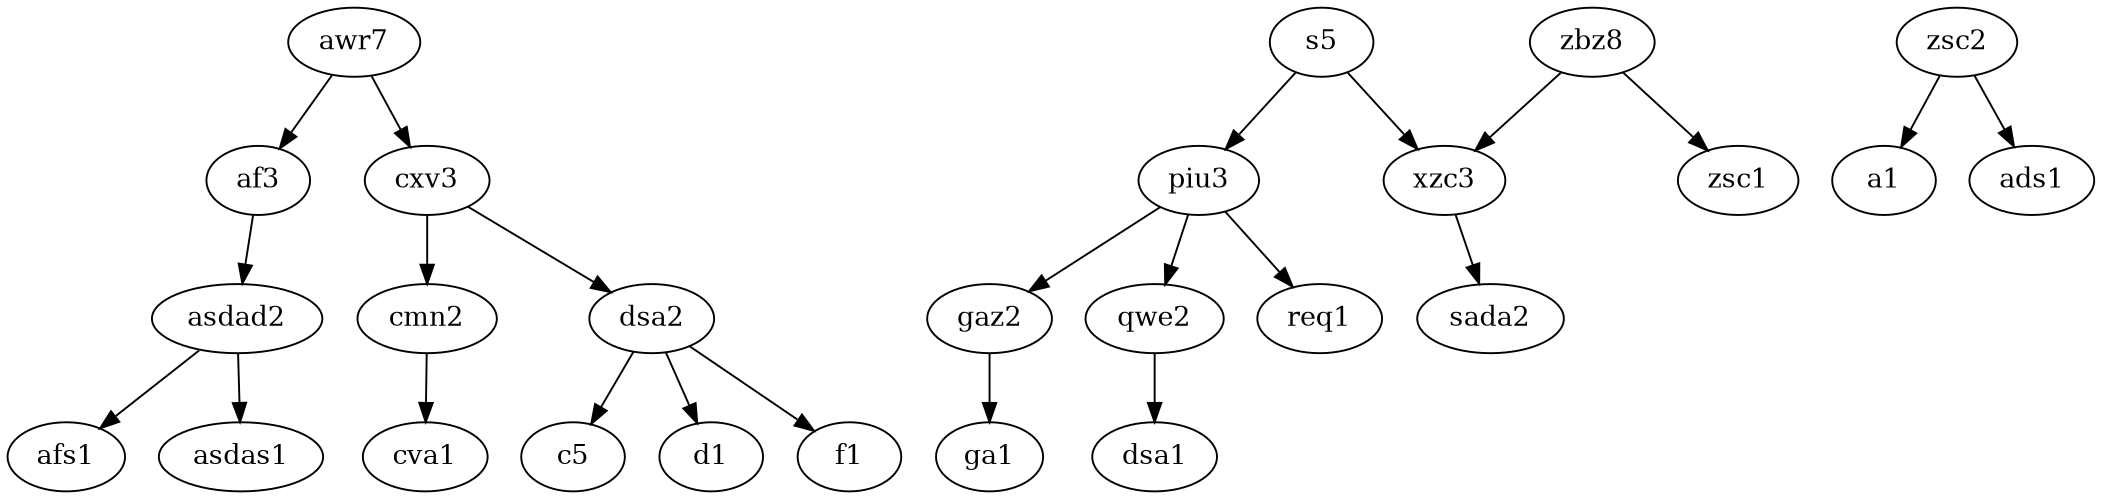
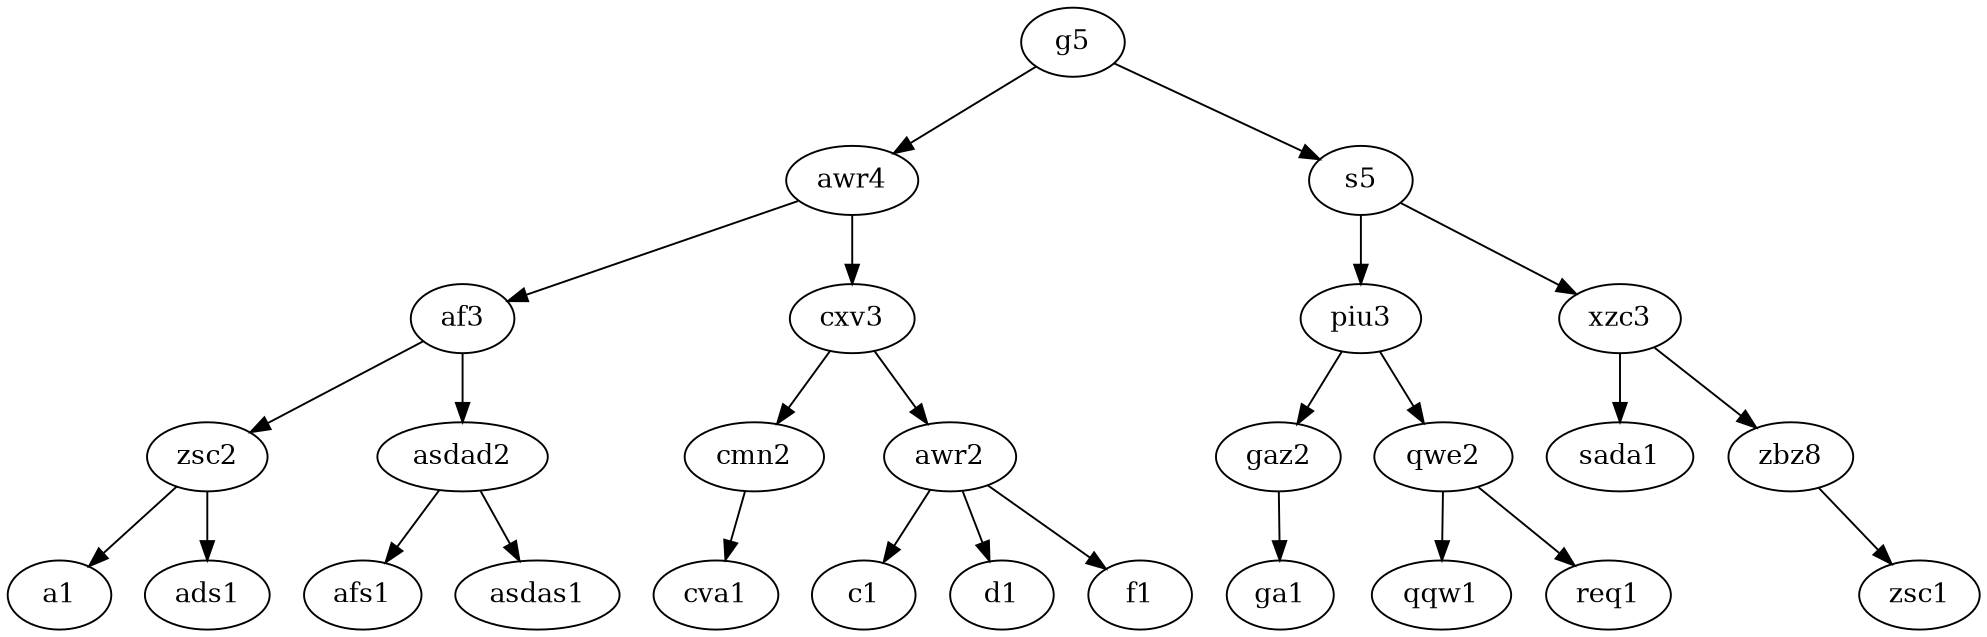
(354, 42) -> (852, 180)
none -> (1073, 42)
(1525, 105) -> (1698, 382)
(1252, 242) -> (1519, 520)
(652, 319) -> (950, 457)
(1491, 319) -> (1620, 457)
none -> (346, 382)
(573, 457) -> (864, 595)
(1155, 457) -> (1442, 595)
